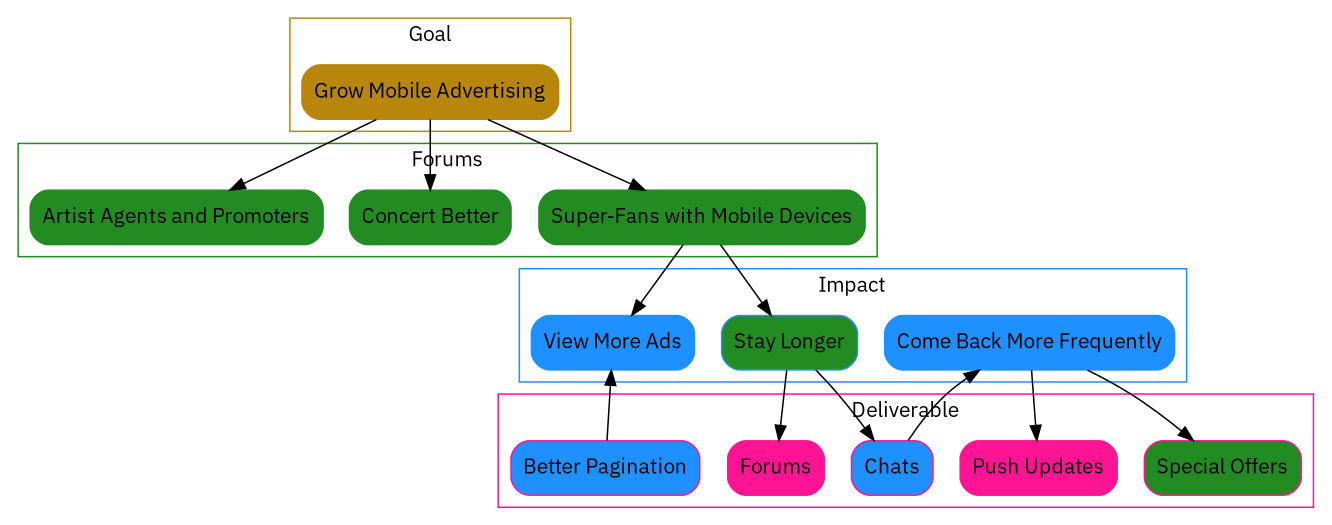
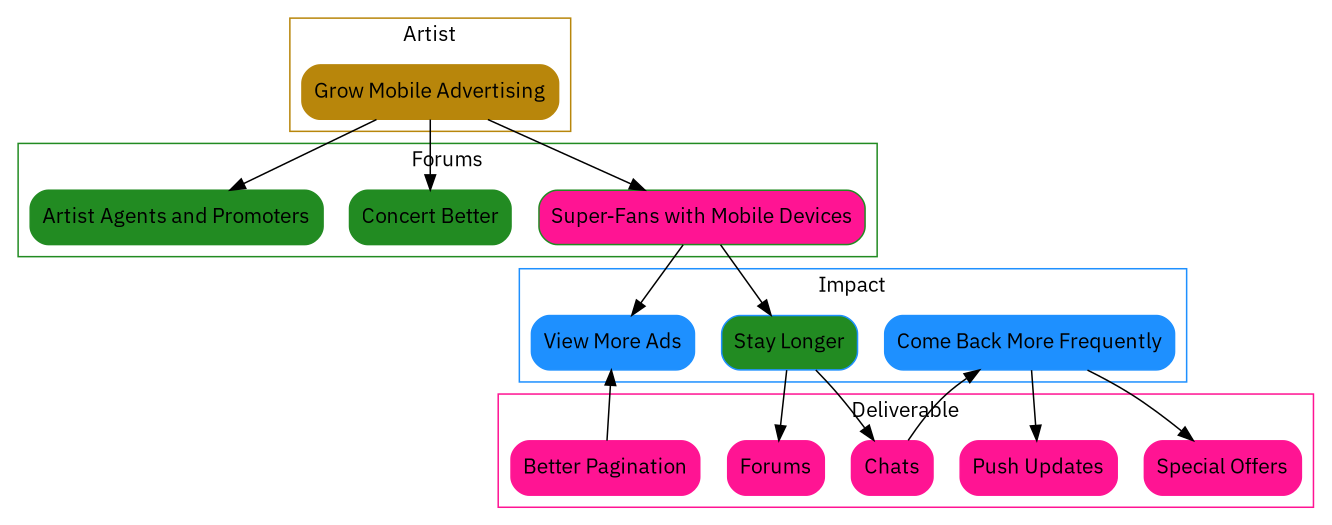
(430, 35) -> (430, 35)
(702, 217) -> (702, 217)
(605, 468) -> (605, 468)
(892, 468) -> (892, 468)
(1223, 468) -> (1223, 468)
